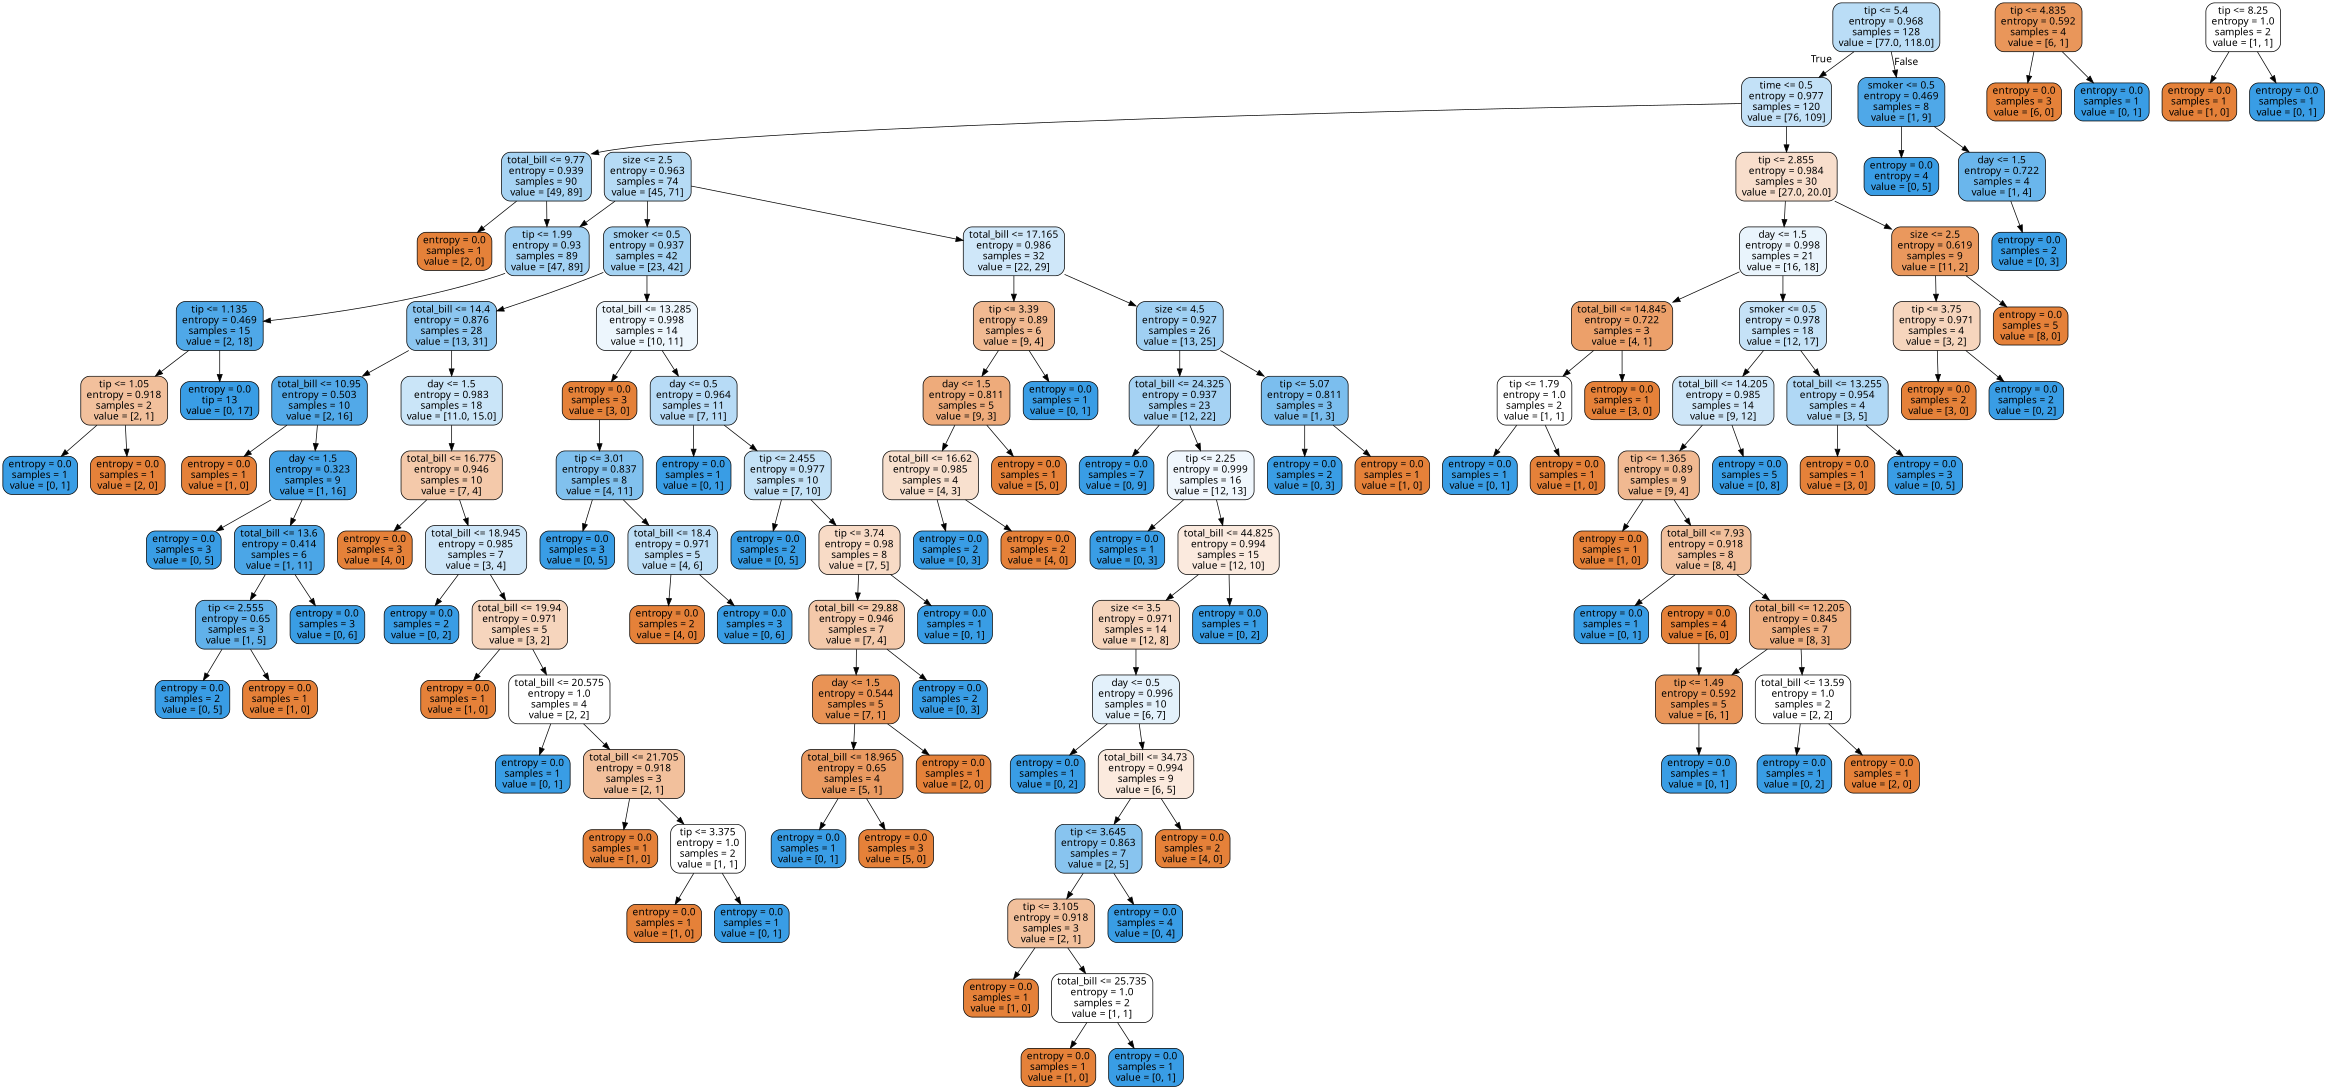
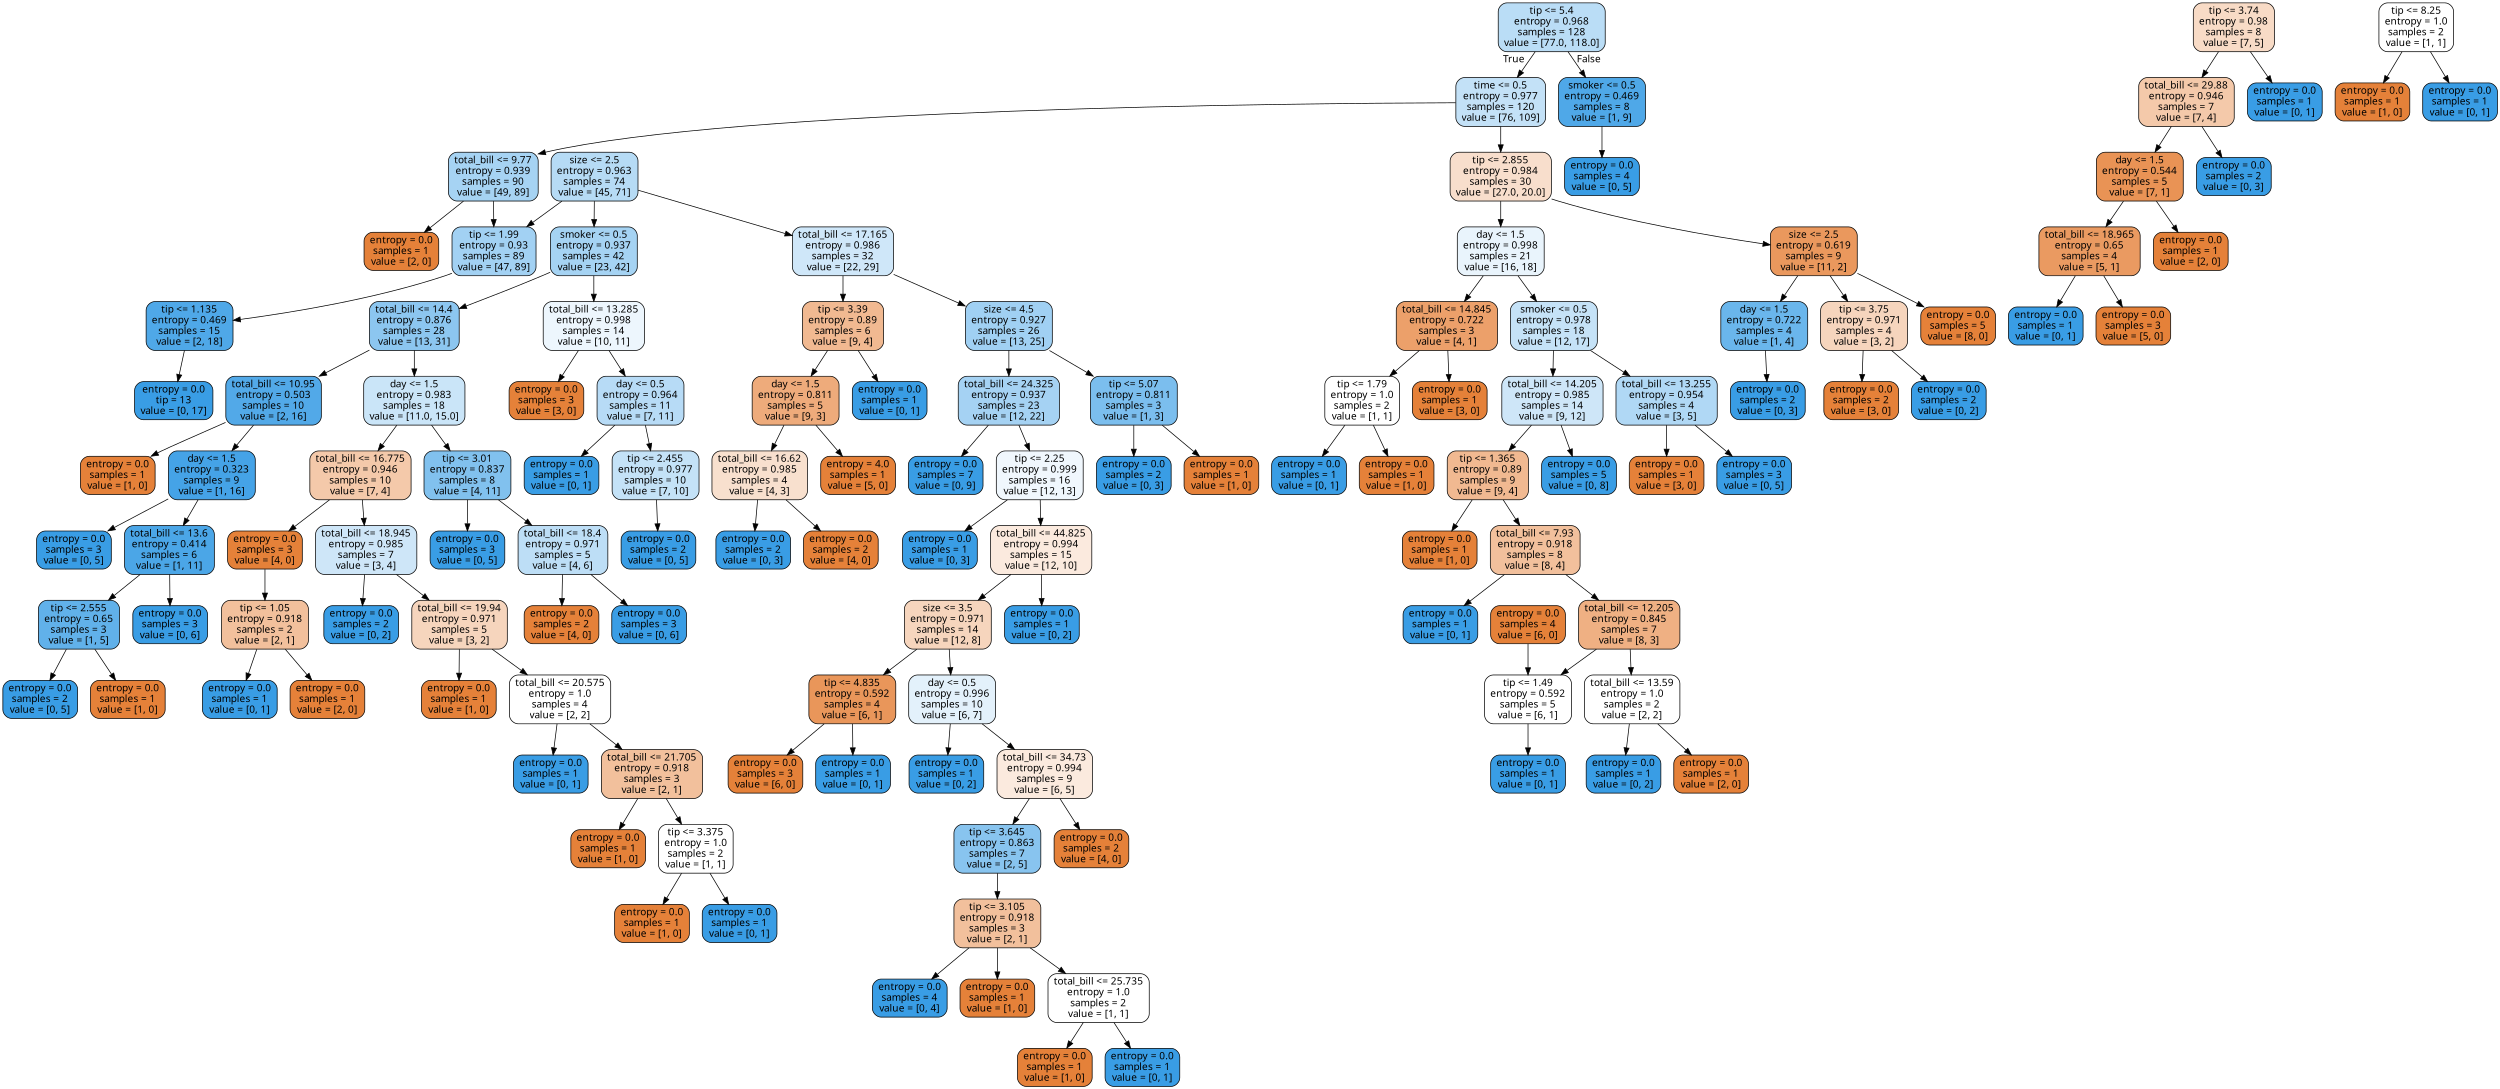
(1949, 137) -> (1791, 286)
(1901, 177) -> (1602, 177)
(175, 361) -> (265, 581)
(600, 432) -> (439, 435)
(1029, 475) -> (858, 475)
(821, 510) -> none
none -> (903, 660)
(1699, 699) -> (1528, 699)
(1122, 886) -> (953, 961)
